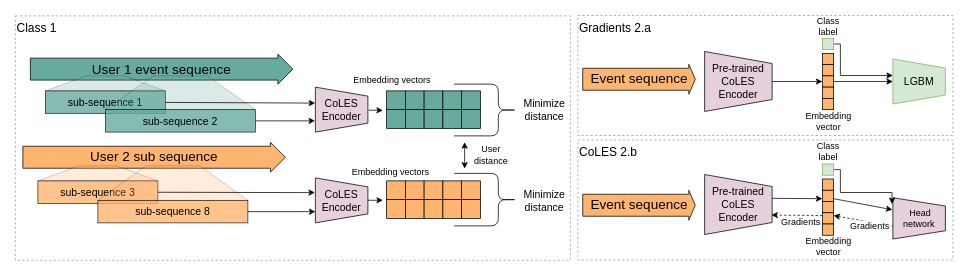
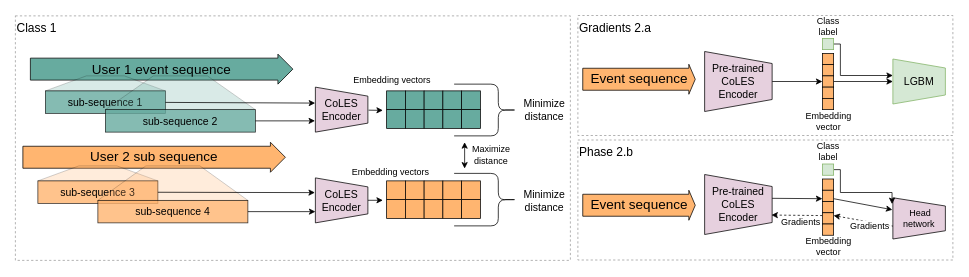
(606, 152) -> (606, 152)
(491, 155) -> (491, 155)
(173, 212) -> (173, 212)
